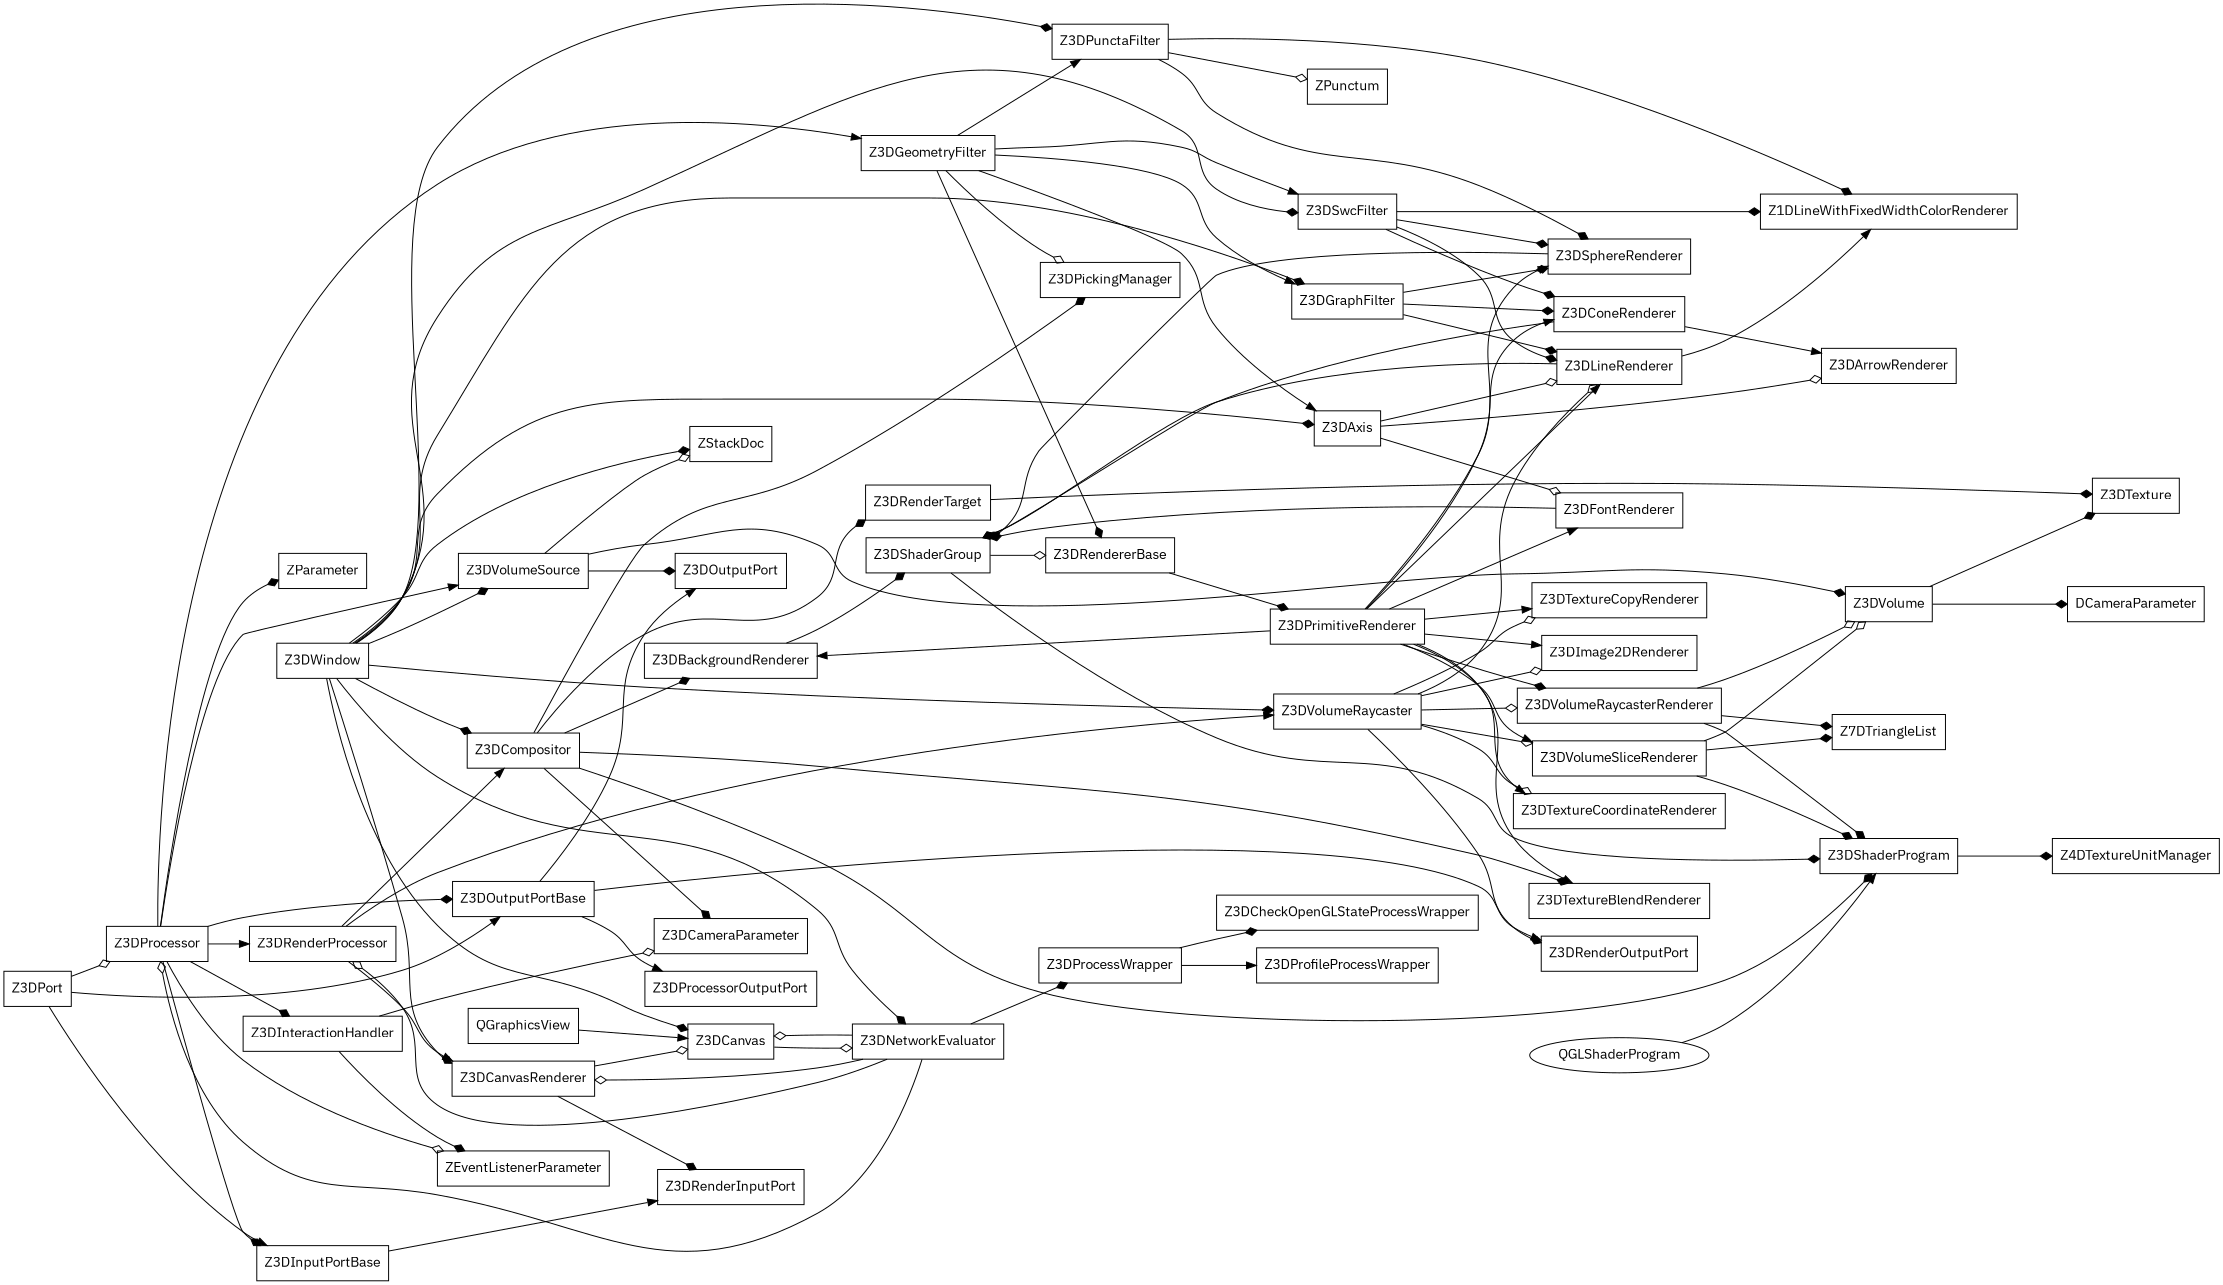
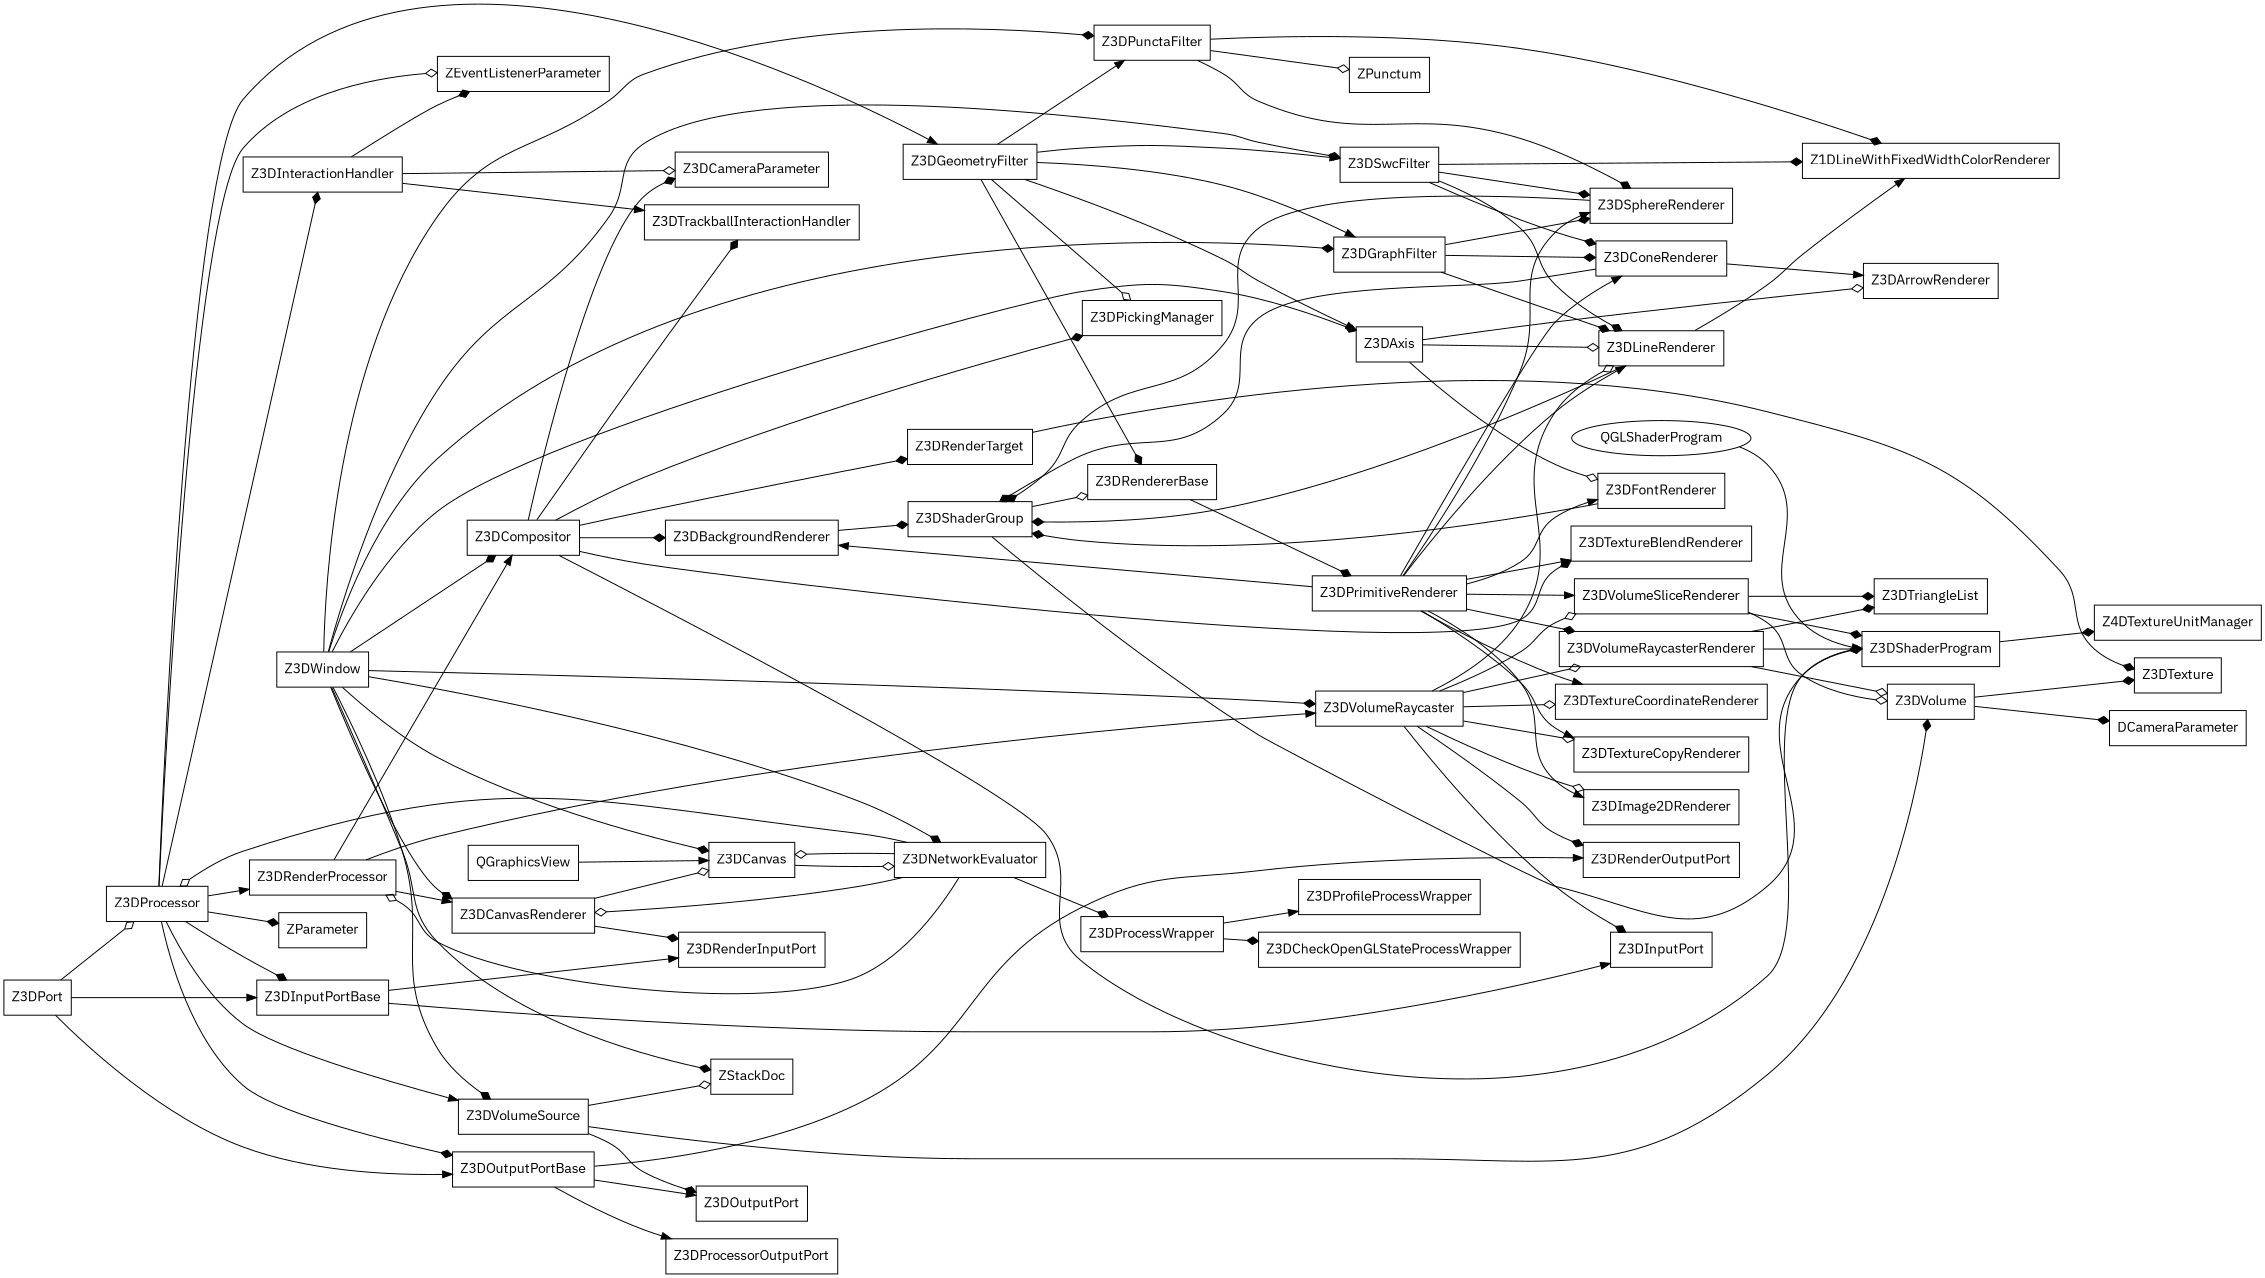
none -> (752, 222)
(1889, 732) -> (1931, 596)
none -> (1661, 950)
